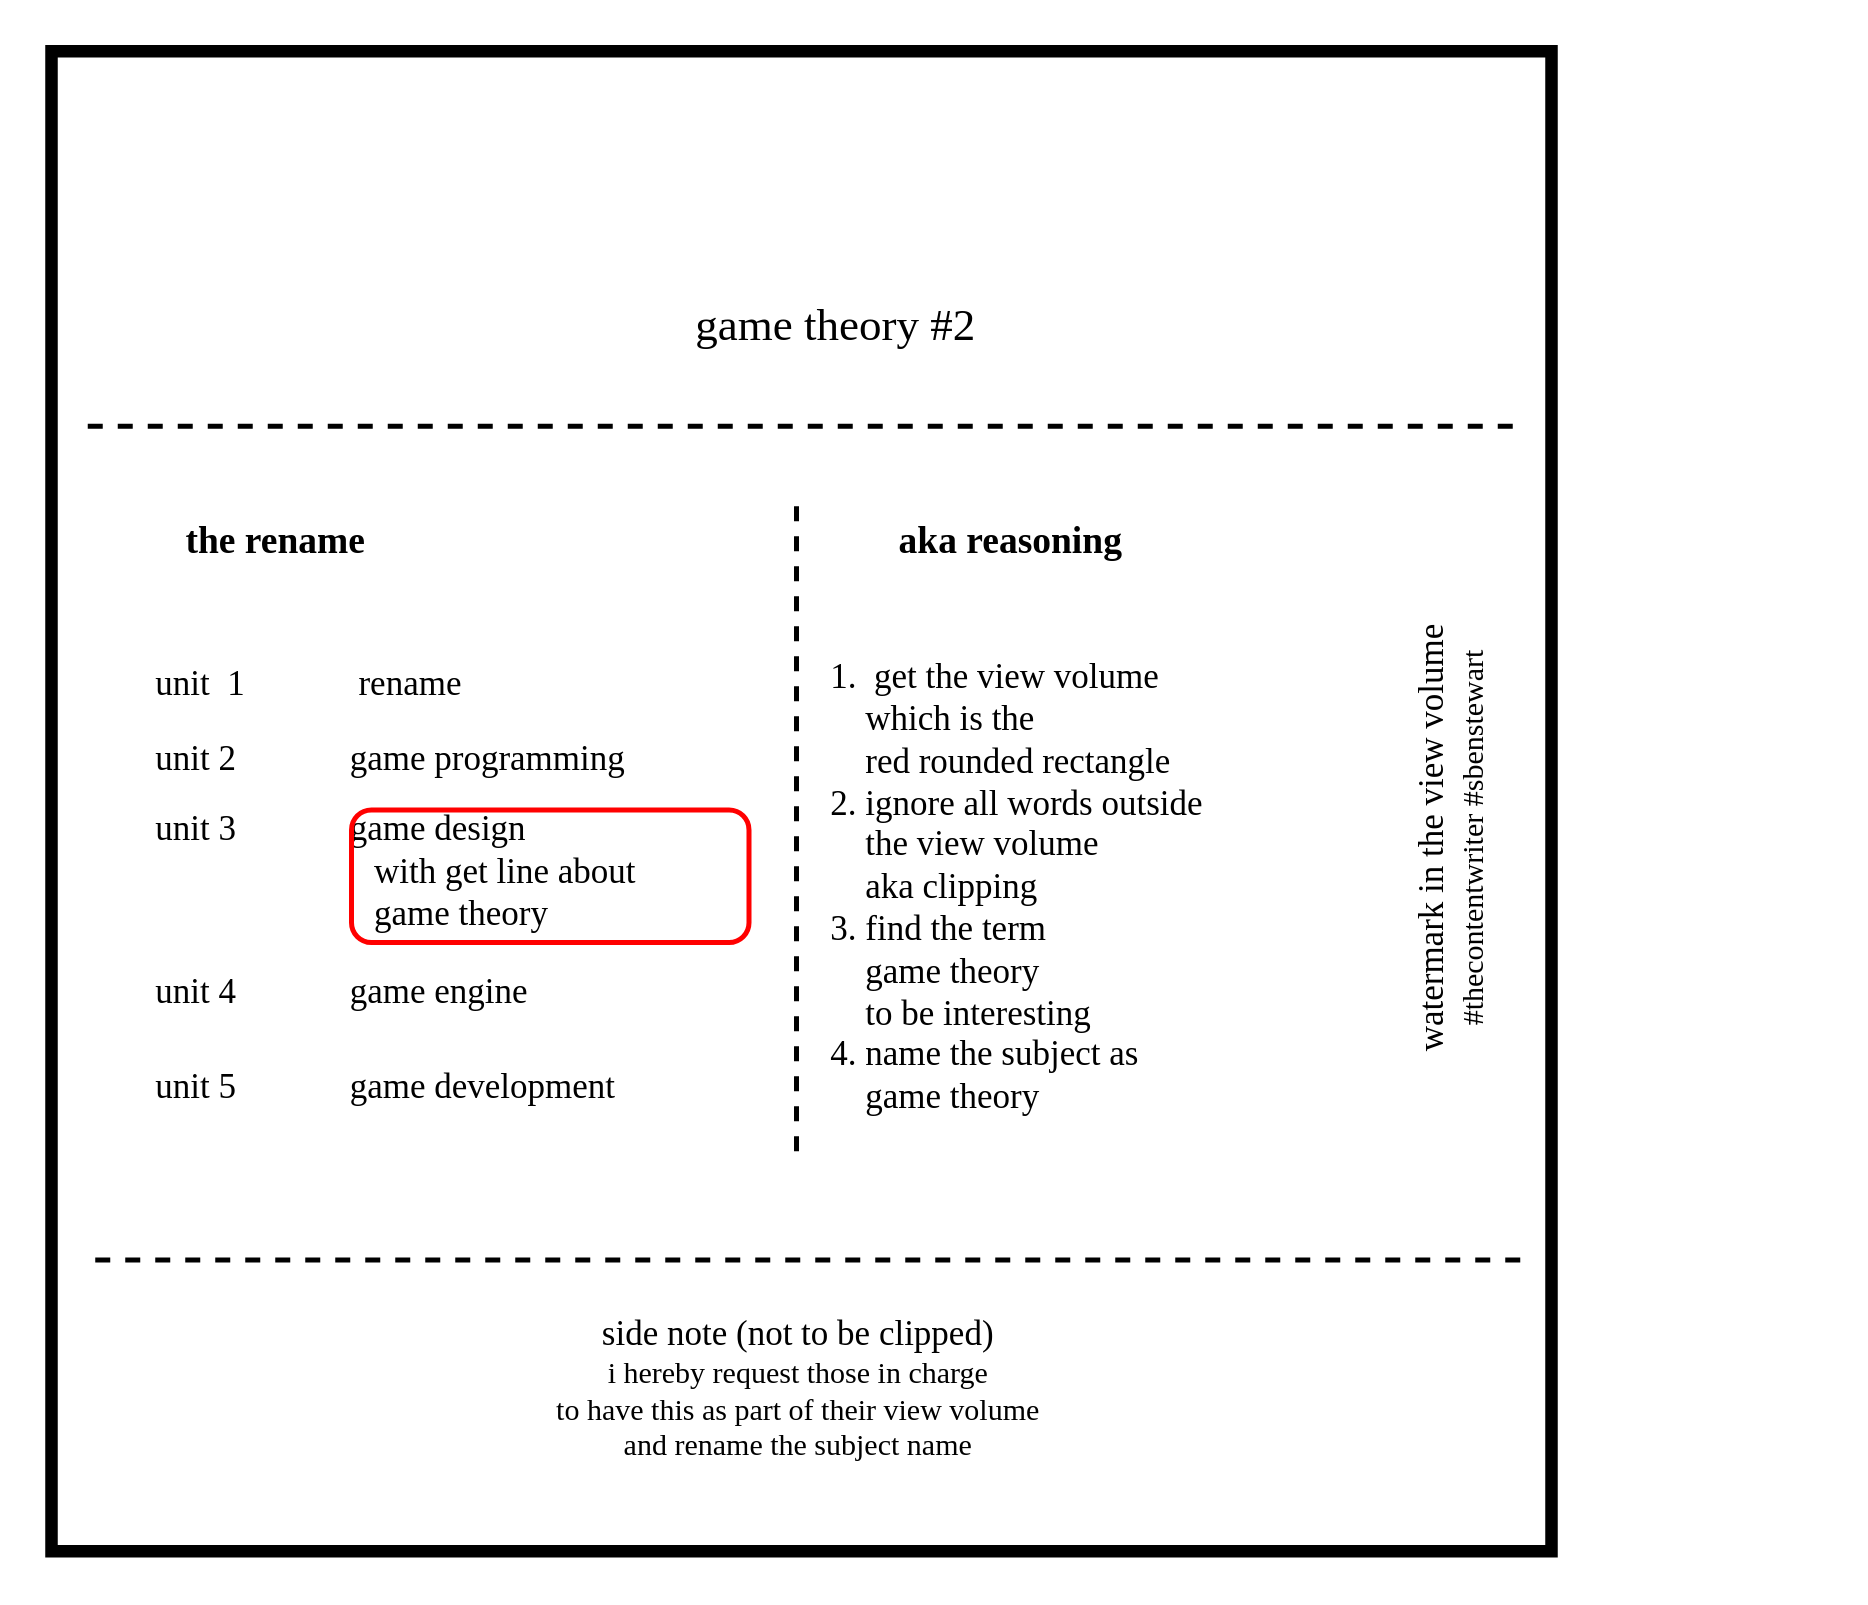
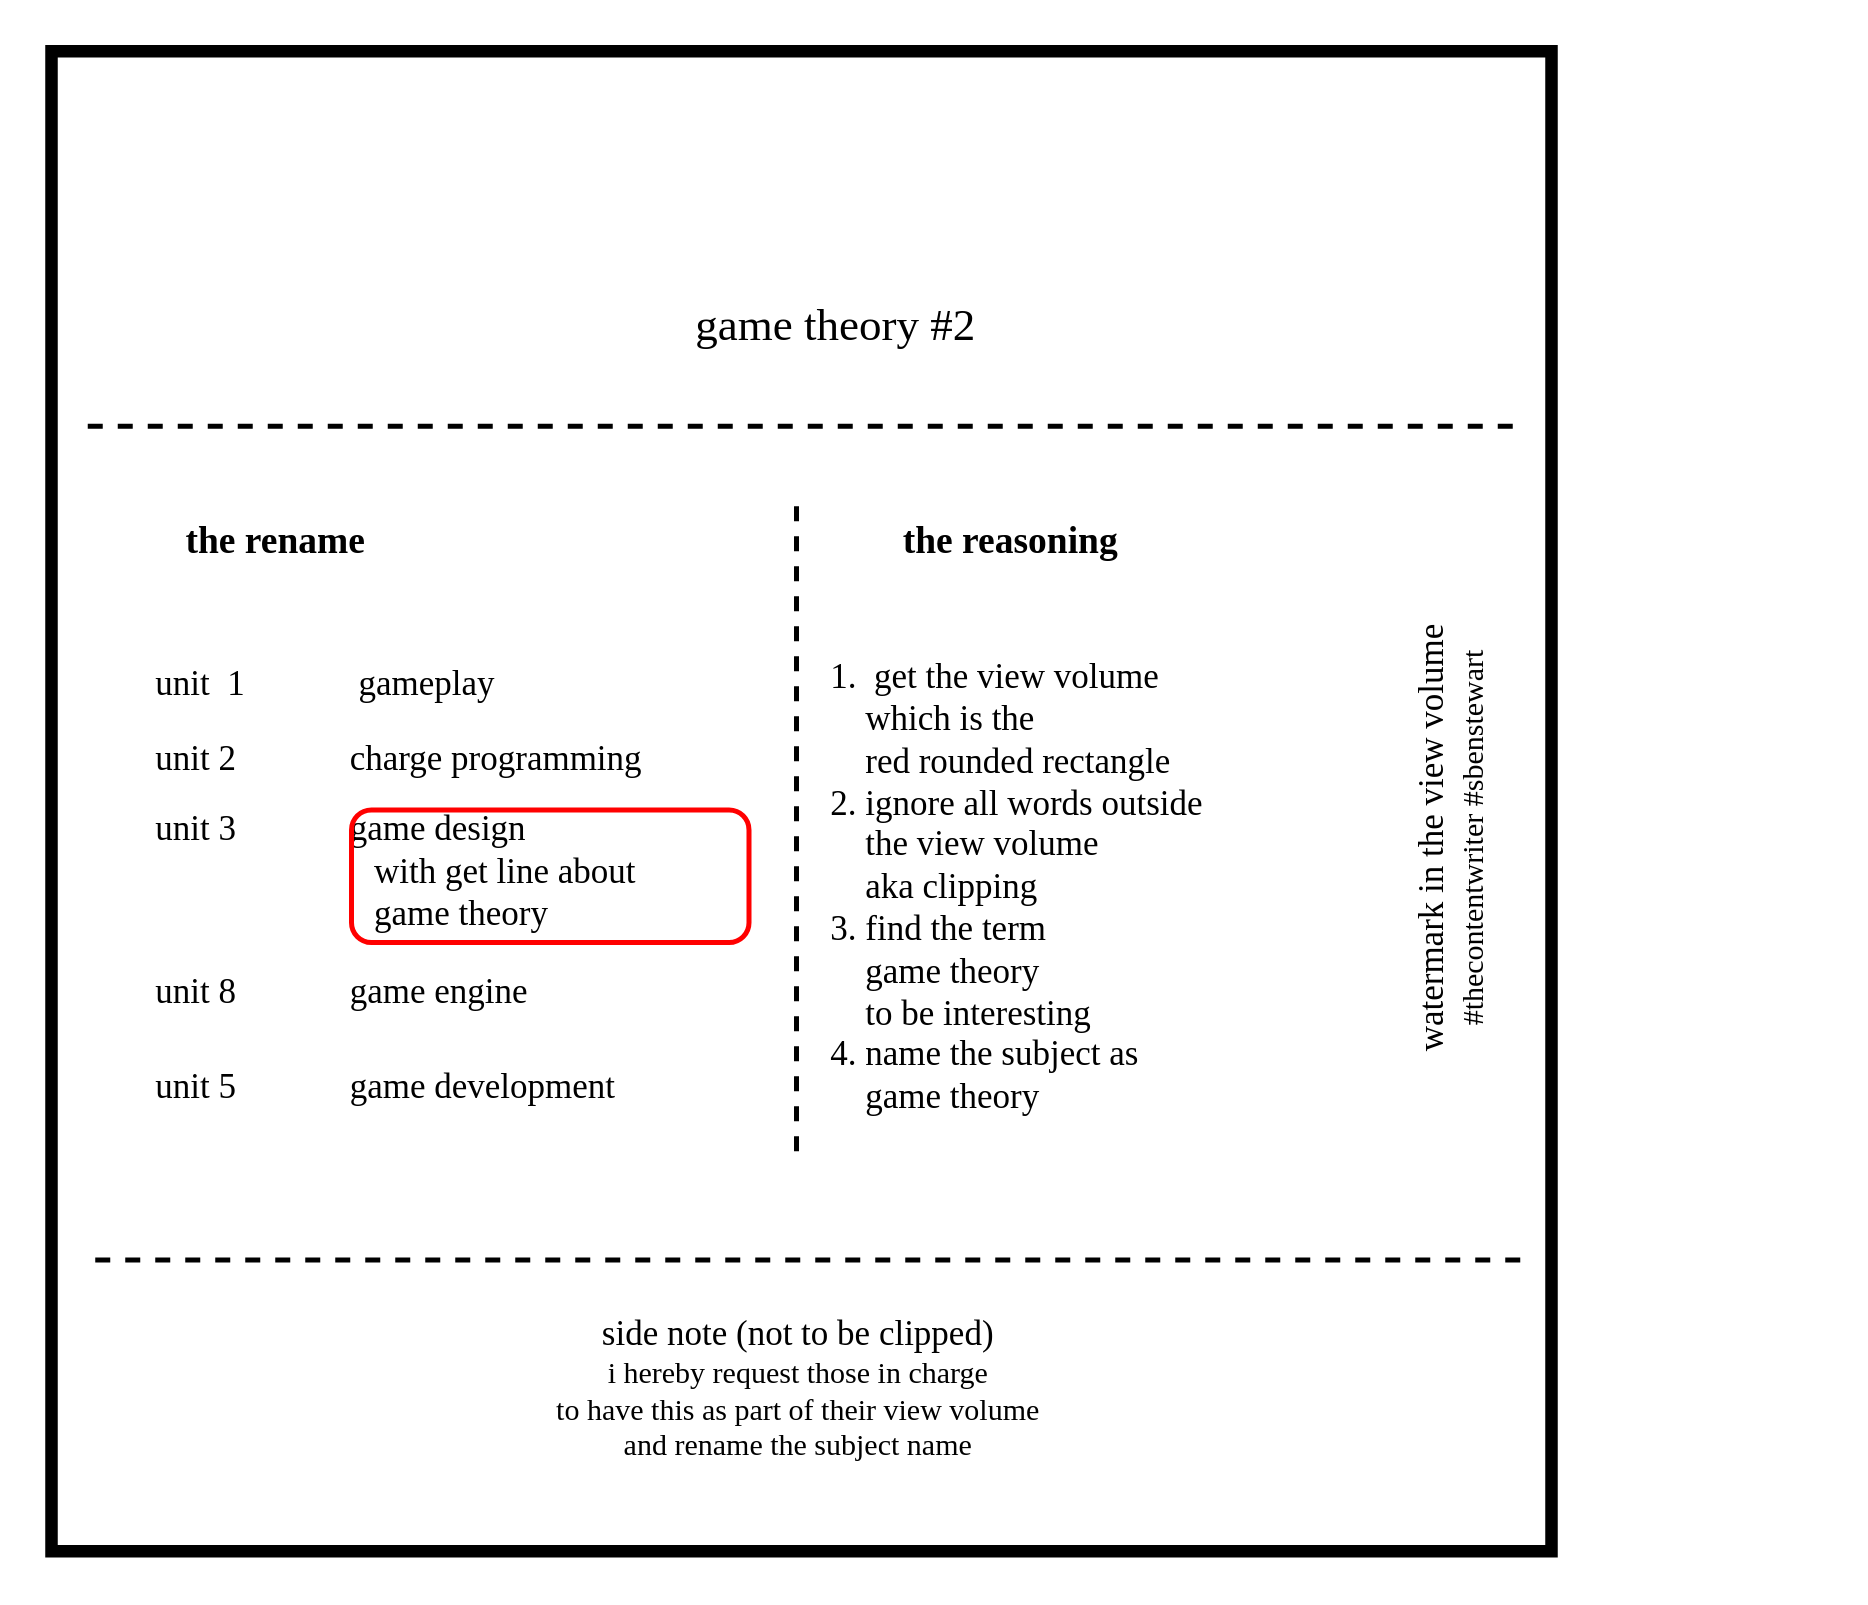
(1011, 539) -> (1011, 539)
(343, 686) -> (356, 686)
(411, 761) -> (428, 761)
(369, 994) -> (369, 994)
